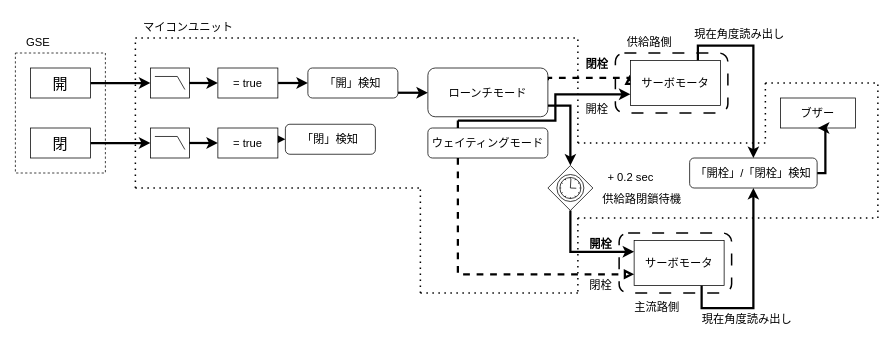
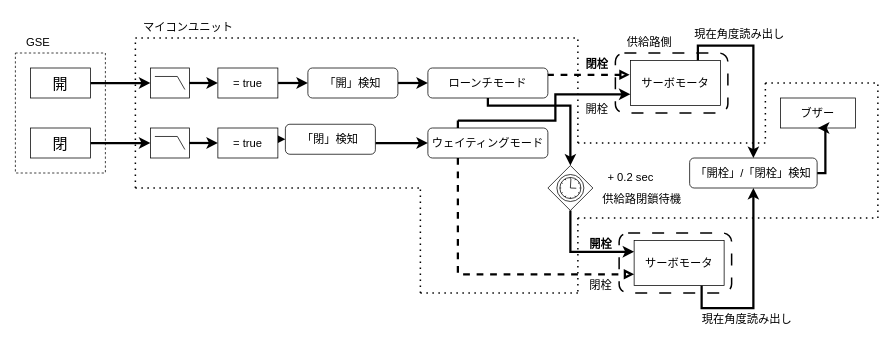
(488, 92) -> (488, 83)
none -> (398, 143)
(657, 307) -> none
